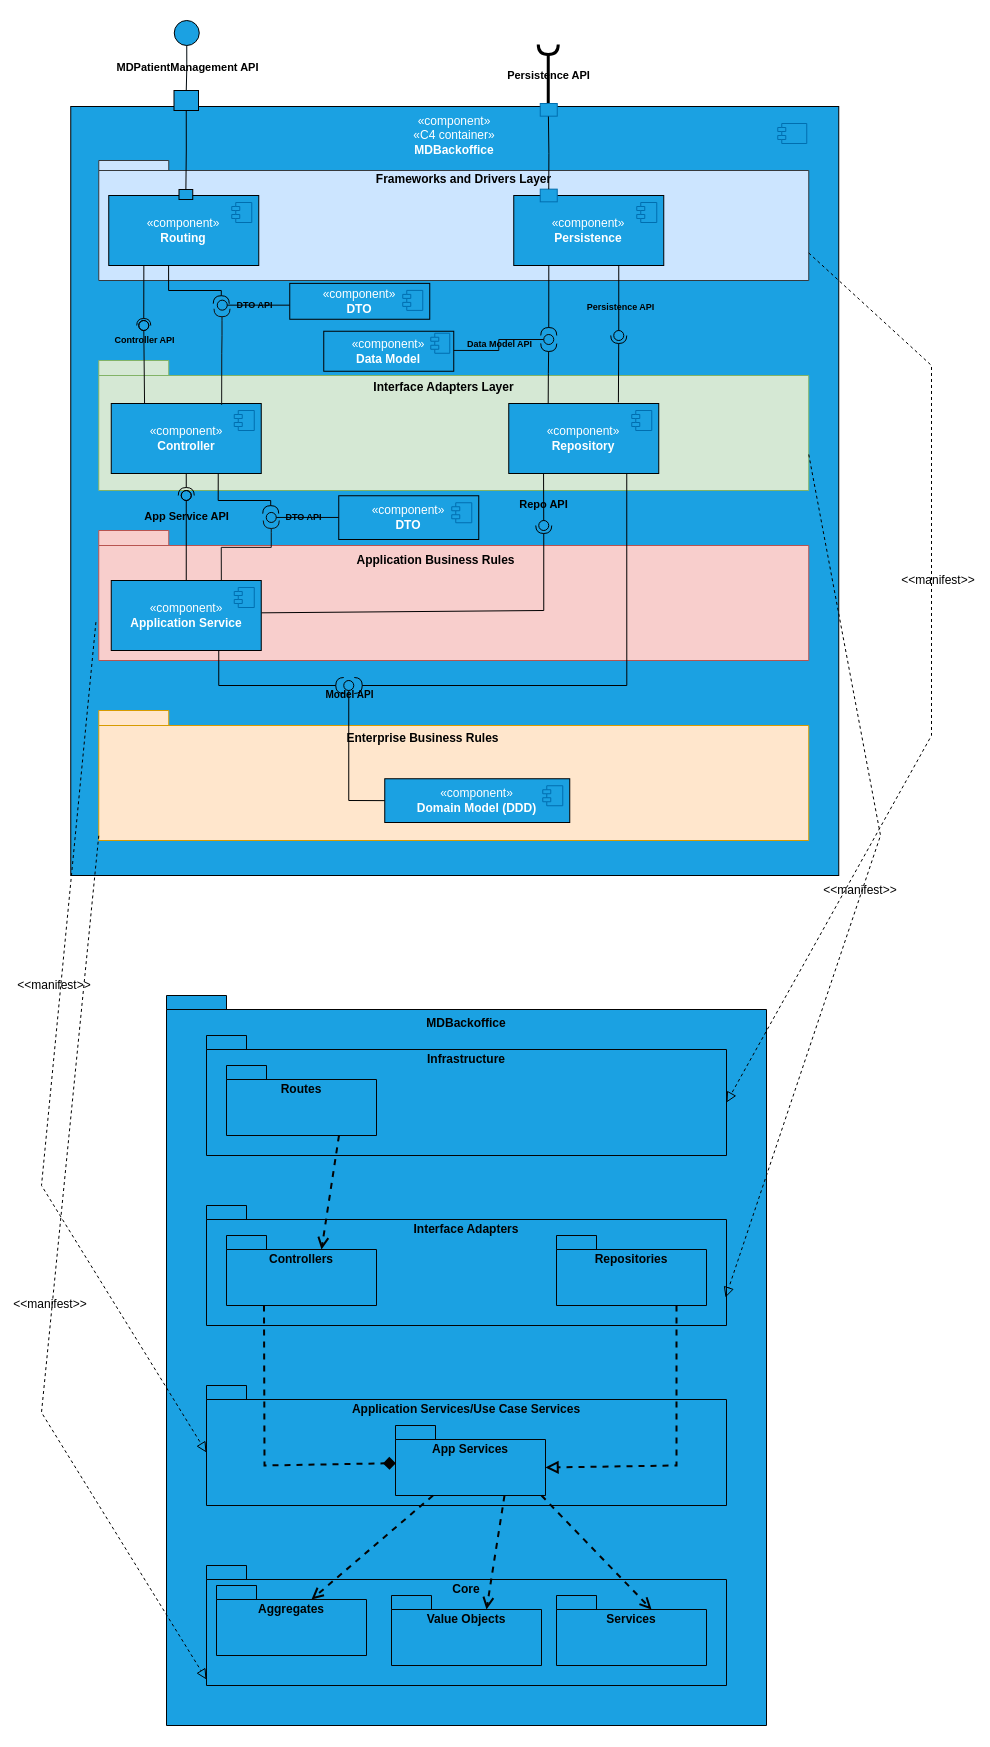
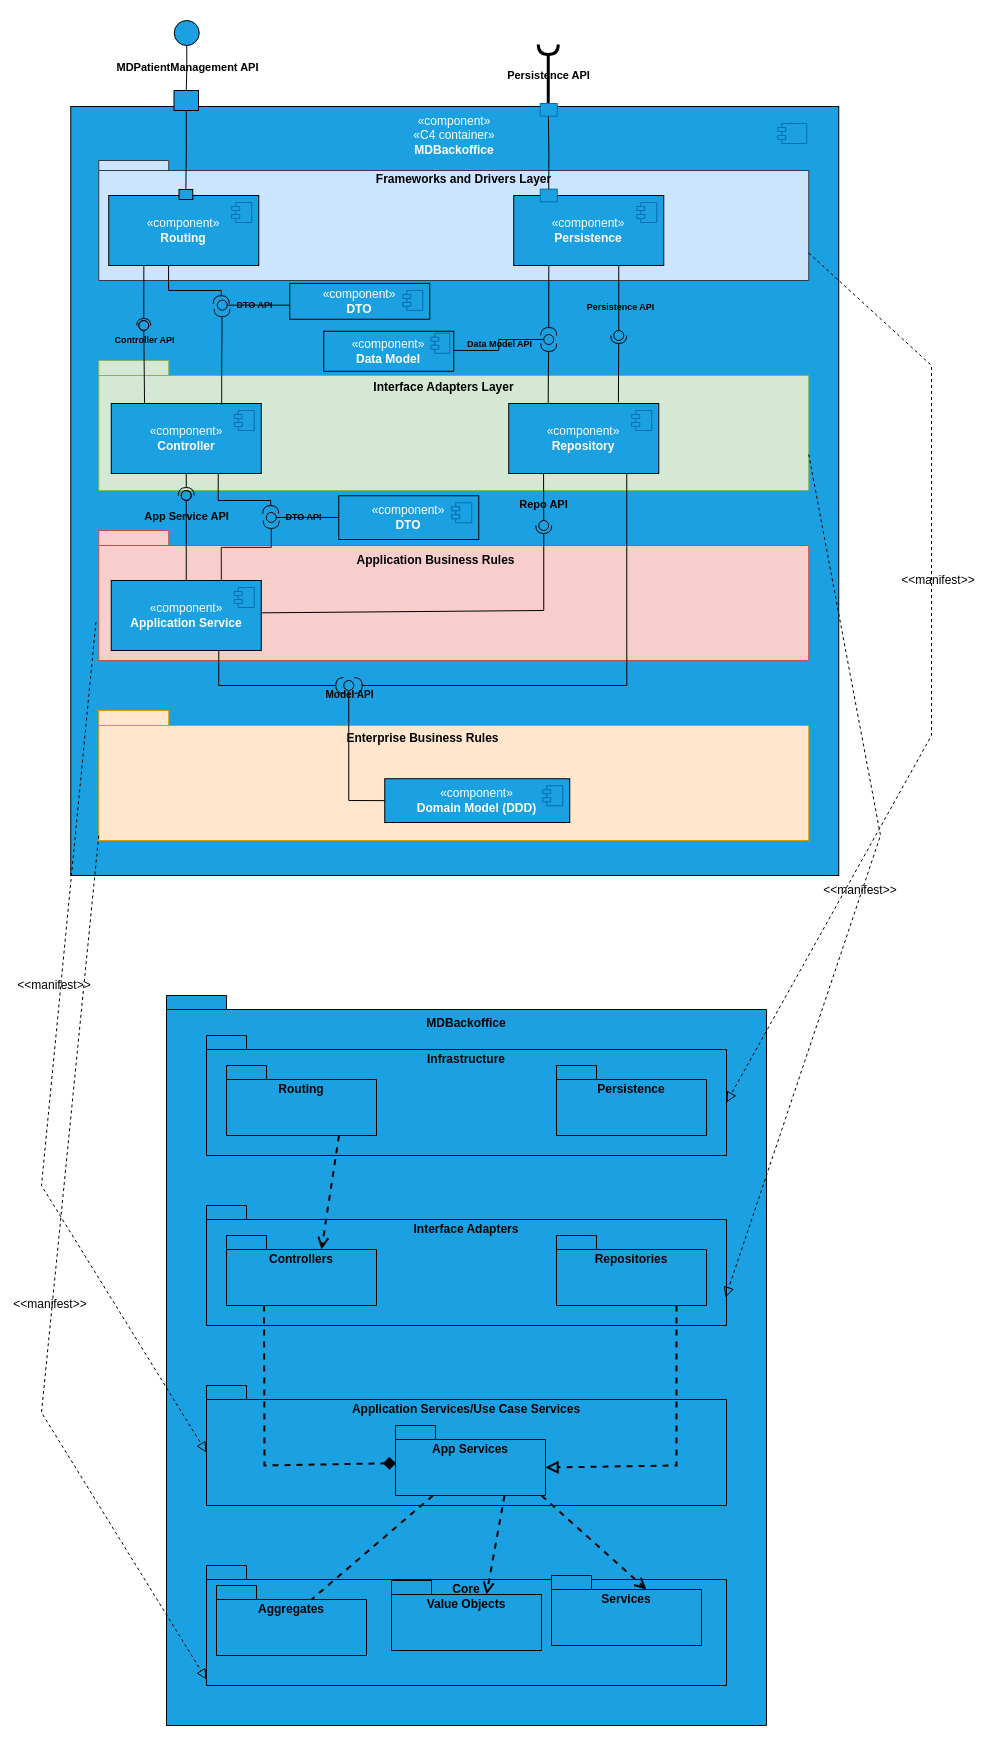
(302, 1088) -> (302, 1088)
none -> (632, 1101)
(317, 1595) -> (316, 1596)
(467, 1631) -> (467, 1616)
(632, 1631) -> (627, 1611)
